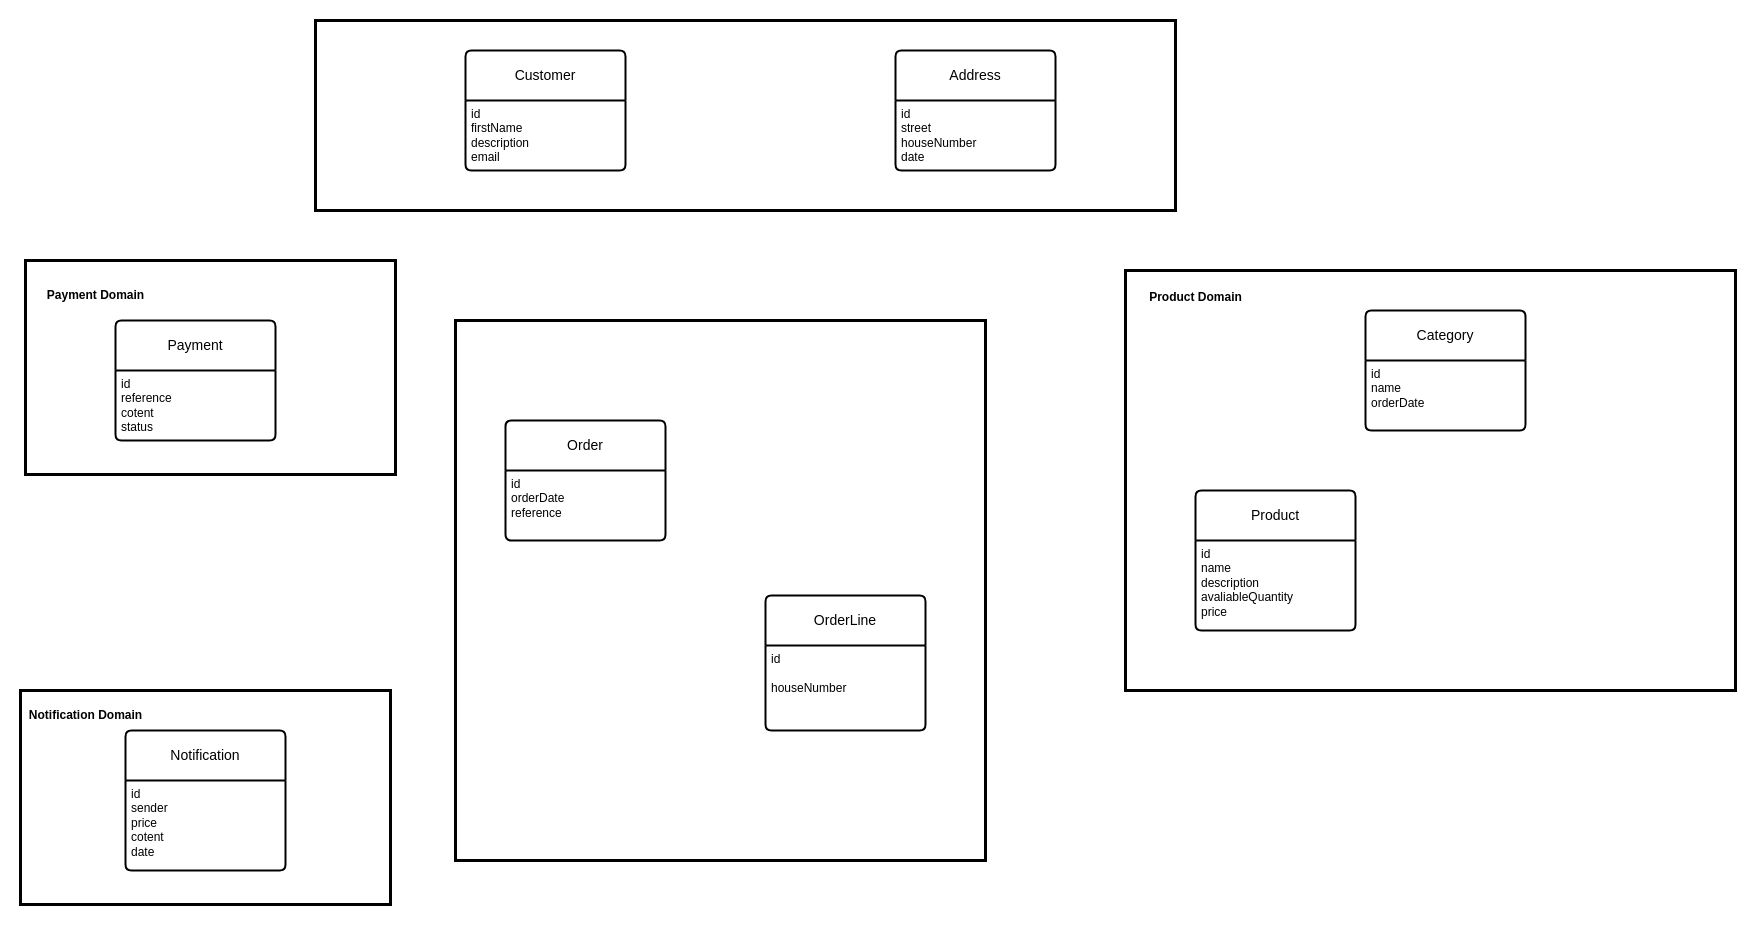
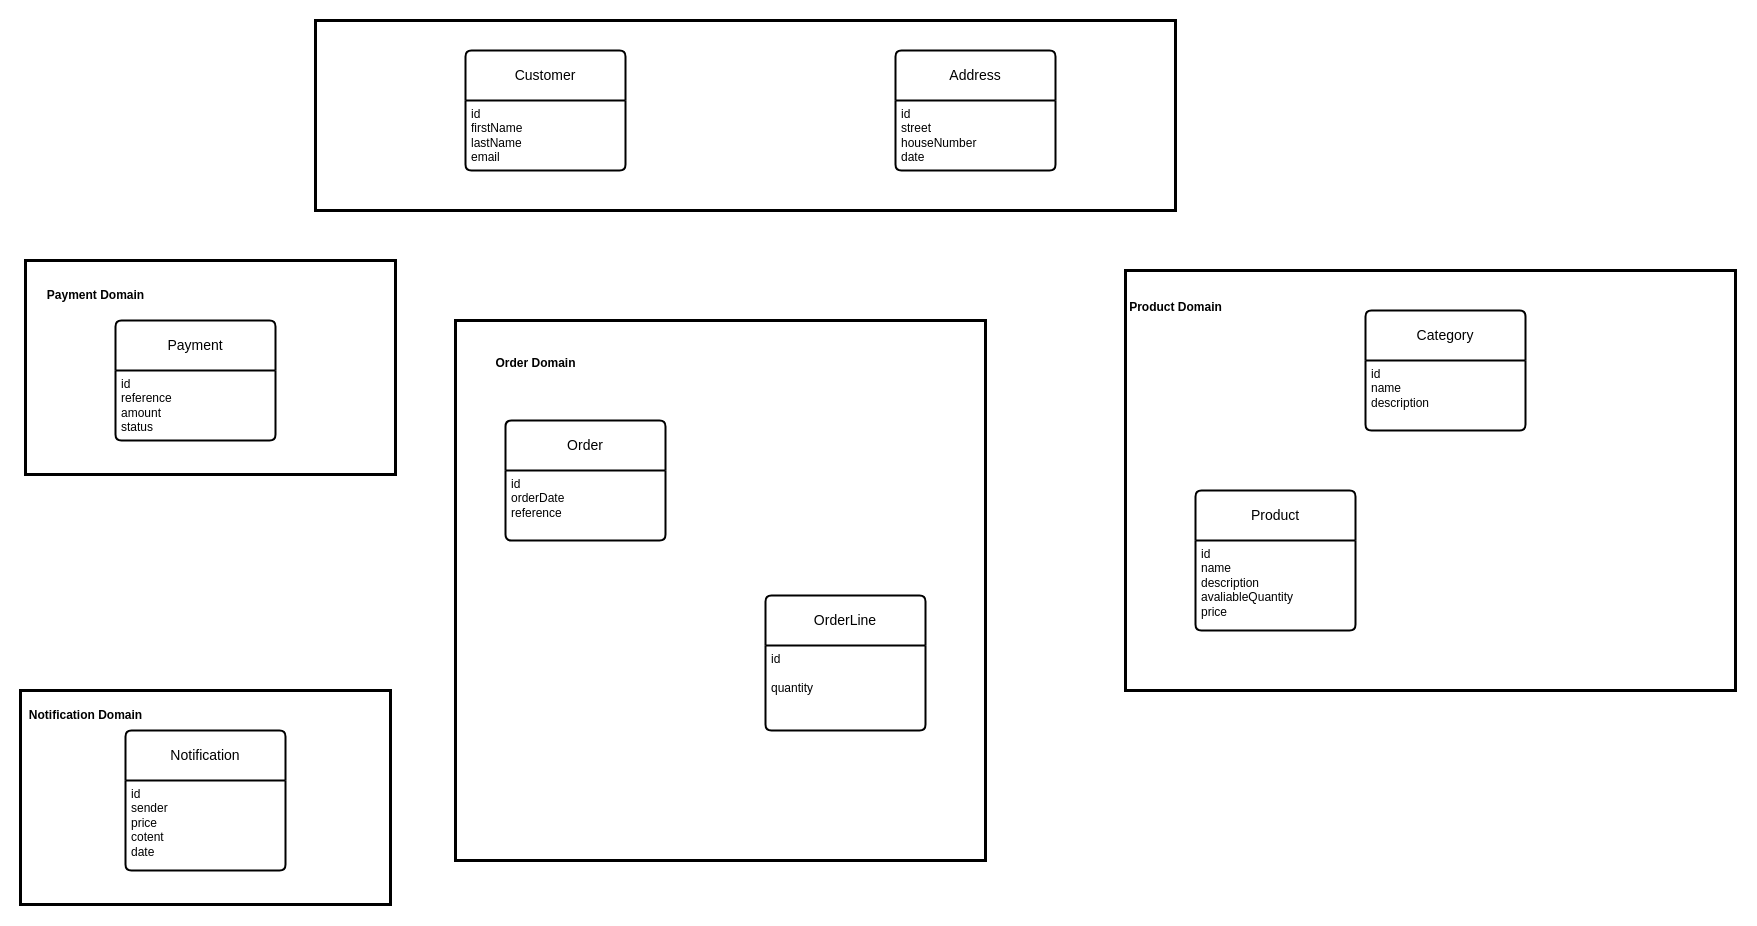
(505, 136) -> (500, 136)
(1196, 298) -> (1176, 308)
none -> (536, 364)
(1402, 389) -> (1405, 389)
(152, 406) -> (152, 406)
(808, 667) -> (797, 667)
